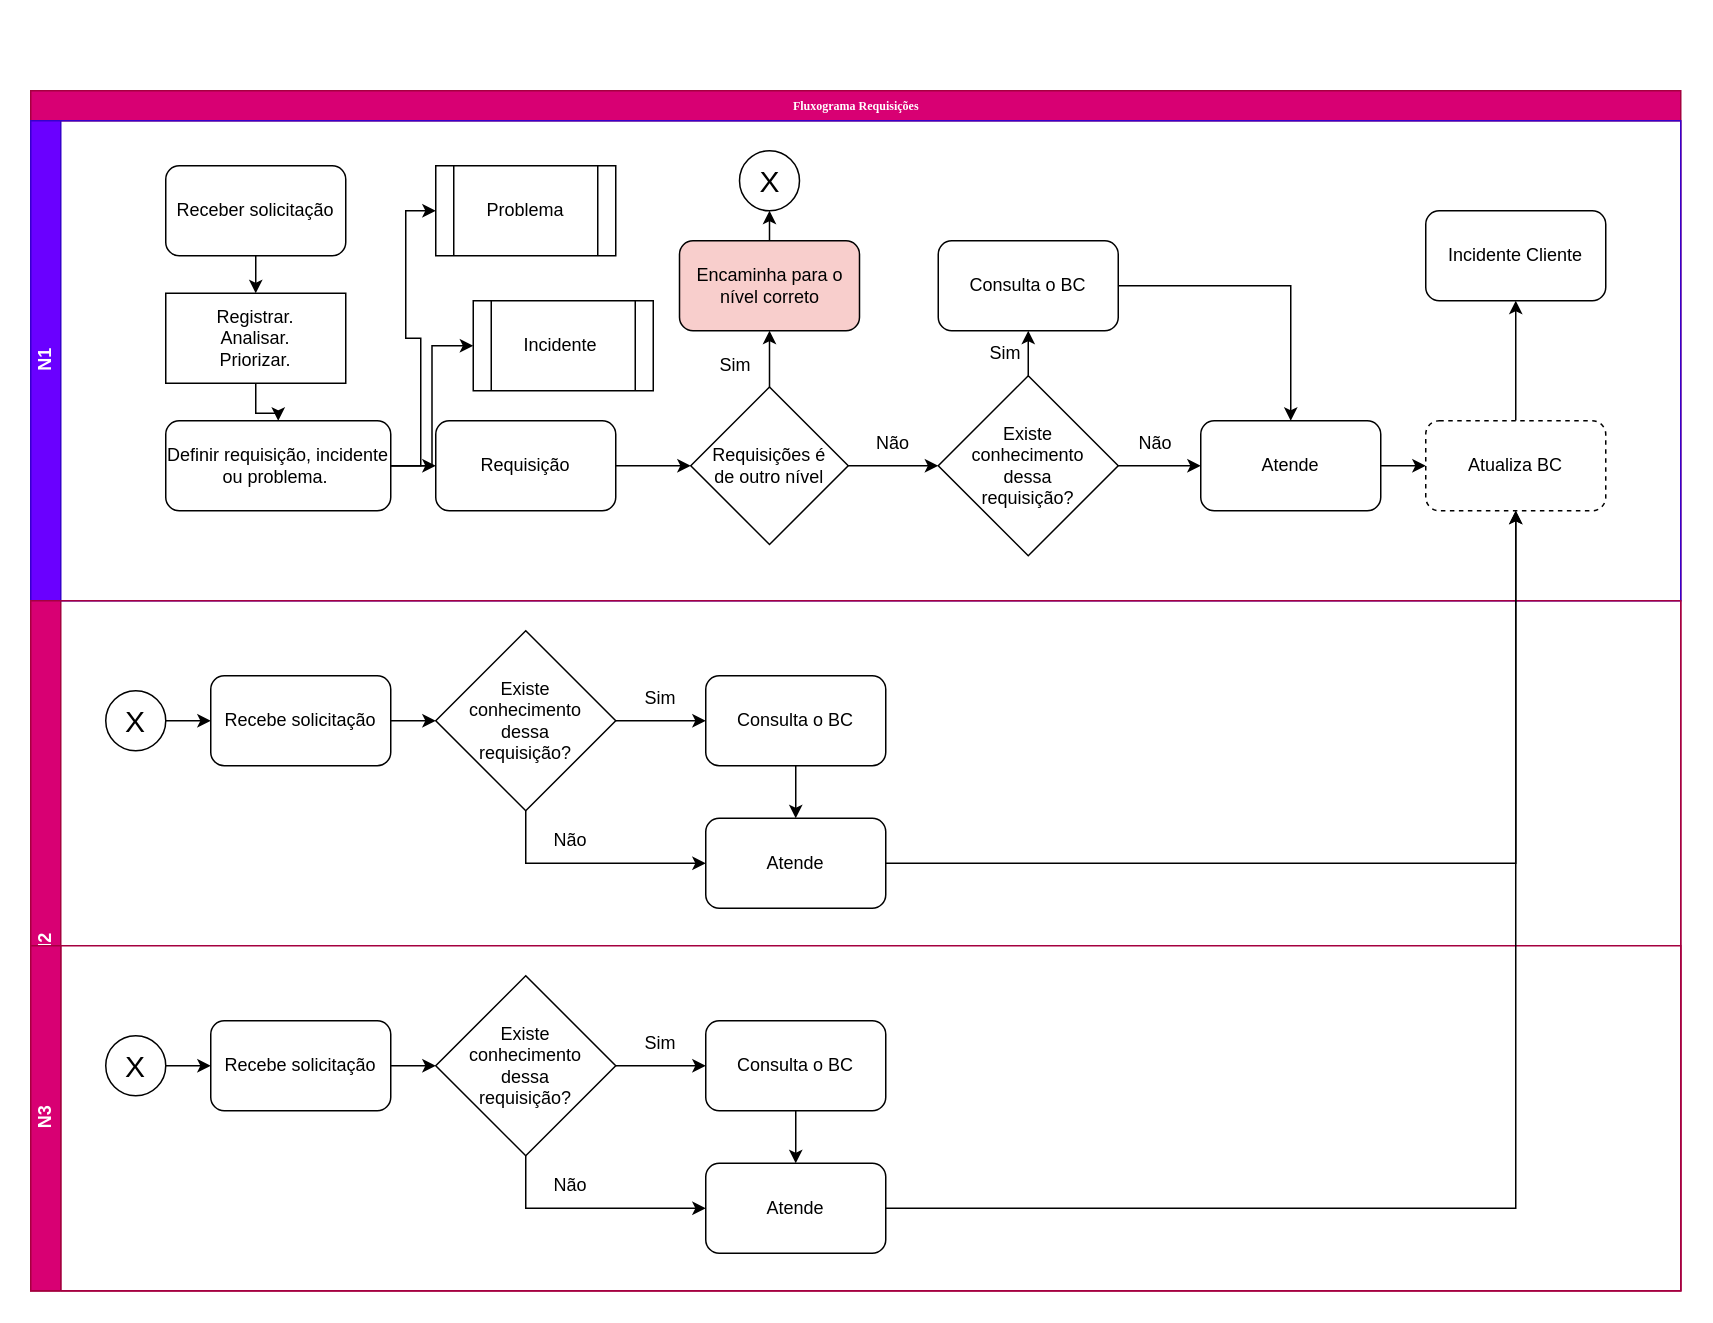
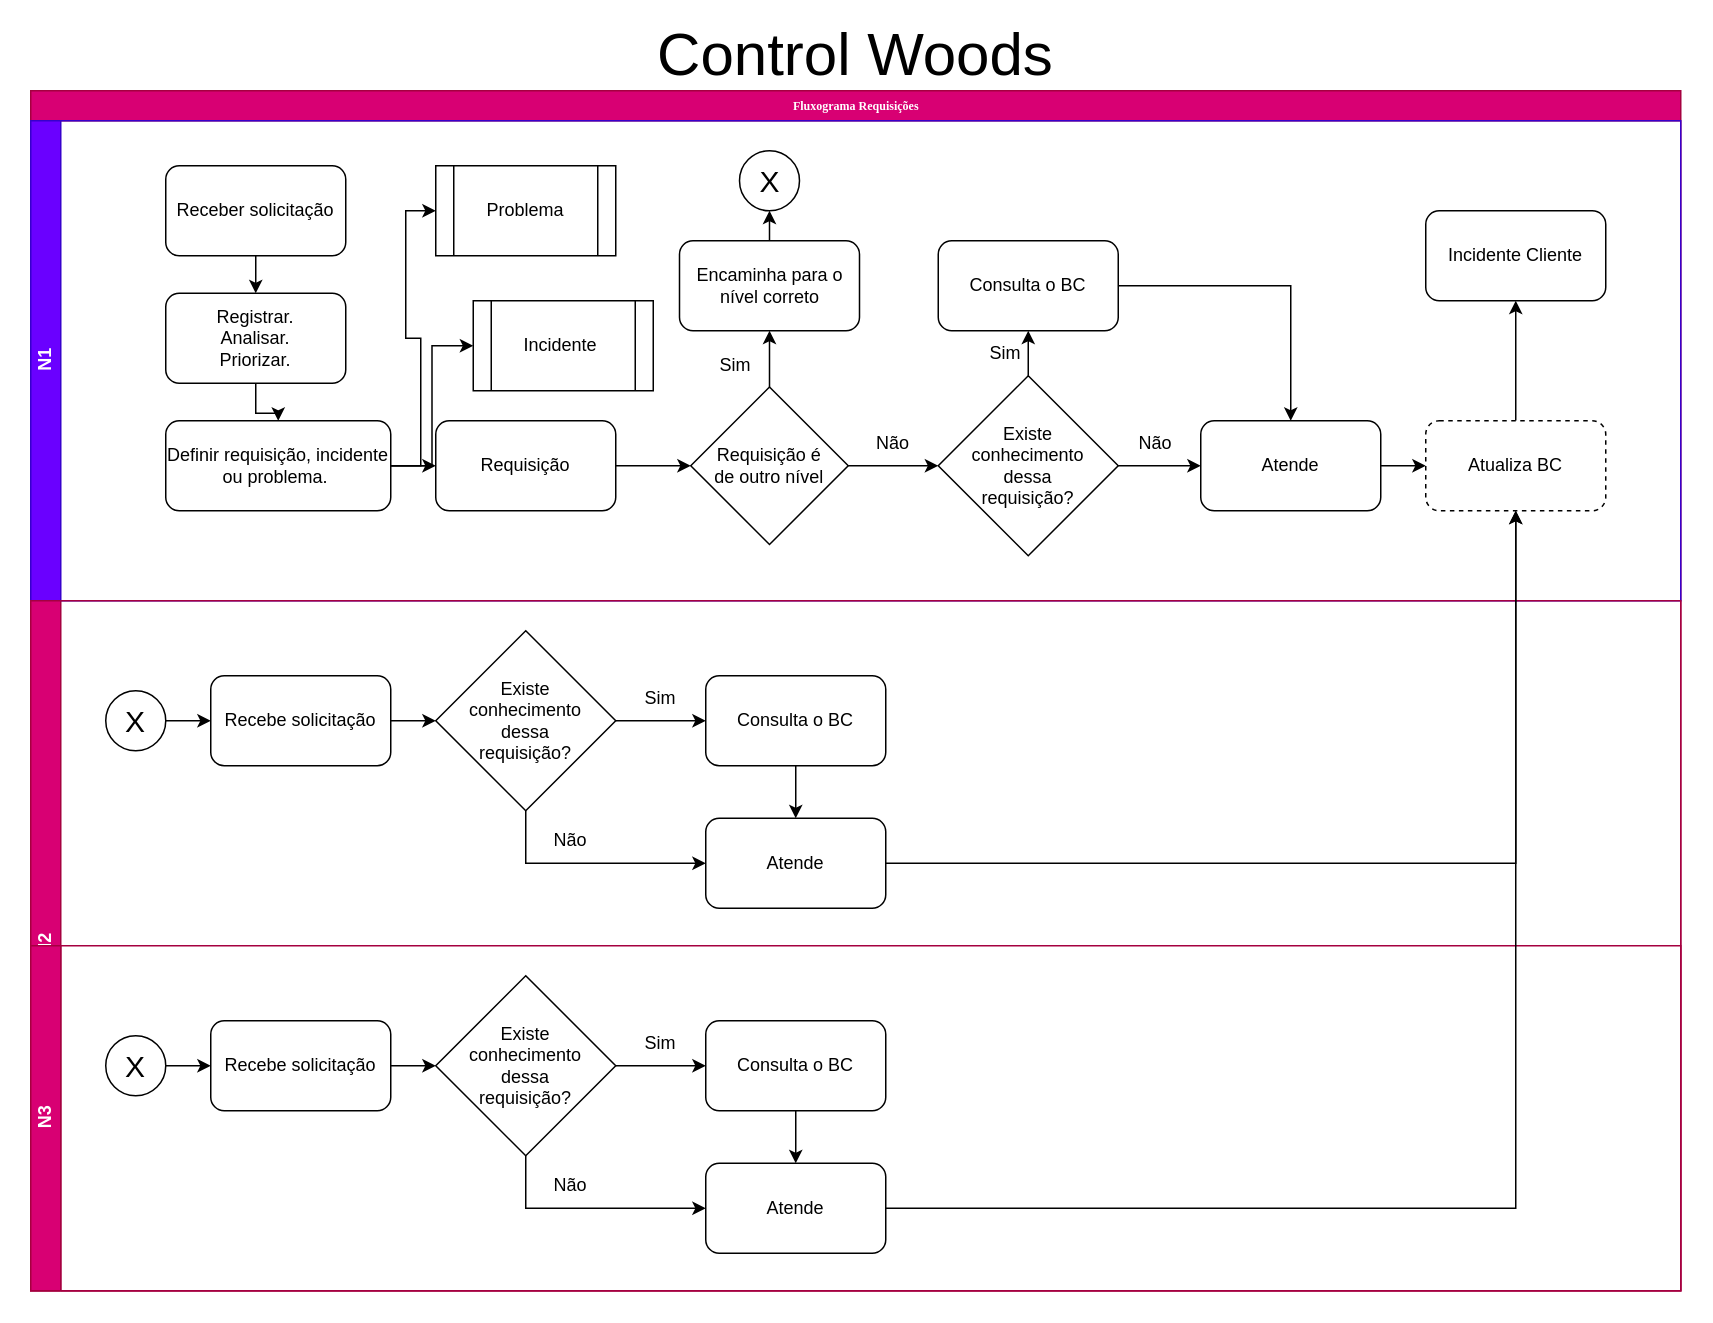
none -> (856, 53)
(770, 286) -> (770, 286)
(256, 338) -> (256, 338)
(770, 466) -> (770, 466)
